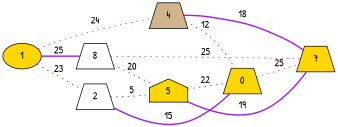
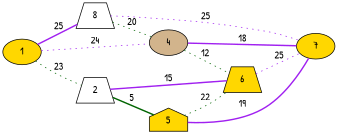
(169, 16) -> (169, 43)
(316, 59) -> (316, 46)
(134, 75) -> (132, 29)
(242, 81) -> (242, 80)
(130, 96) -> (133, 106)
